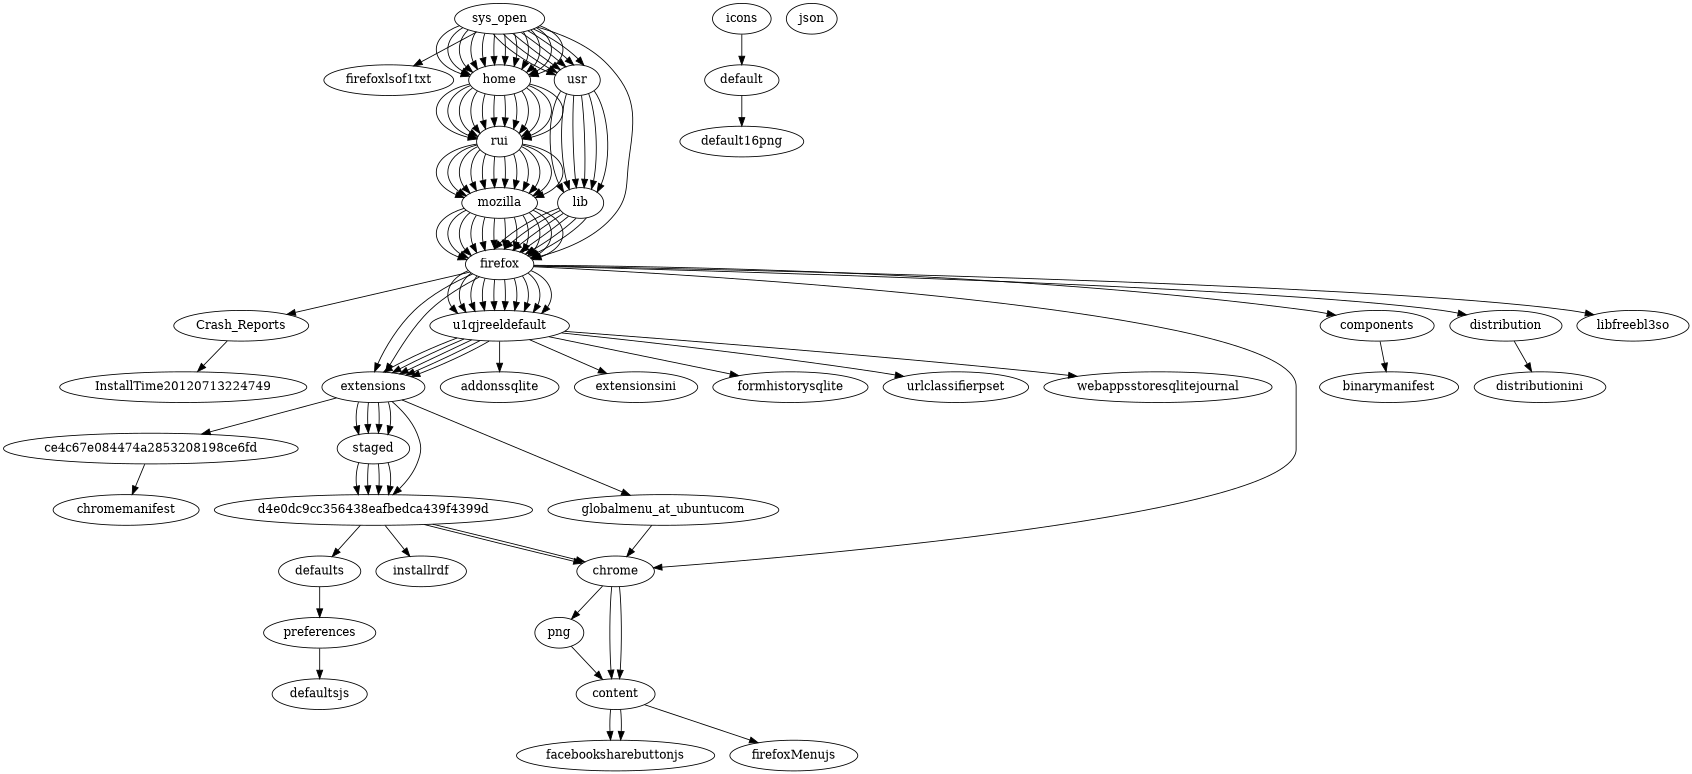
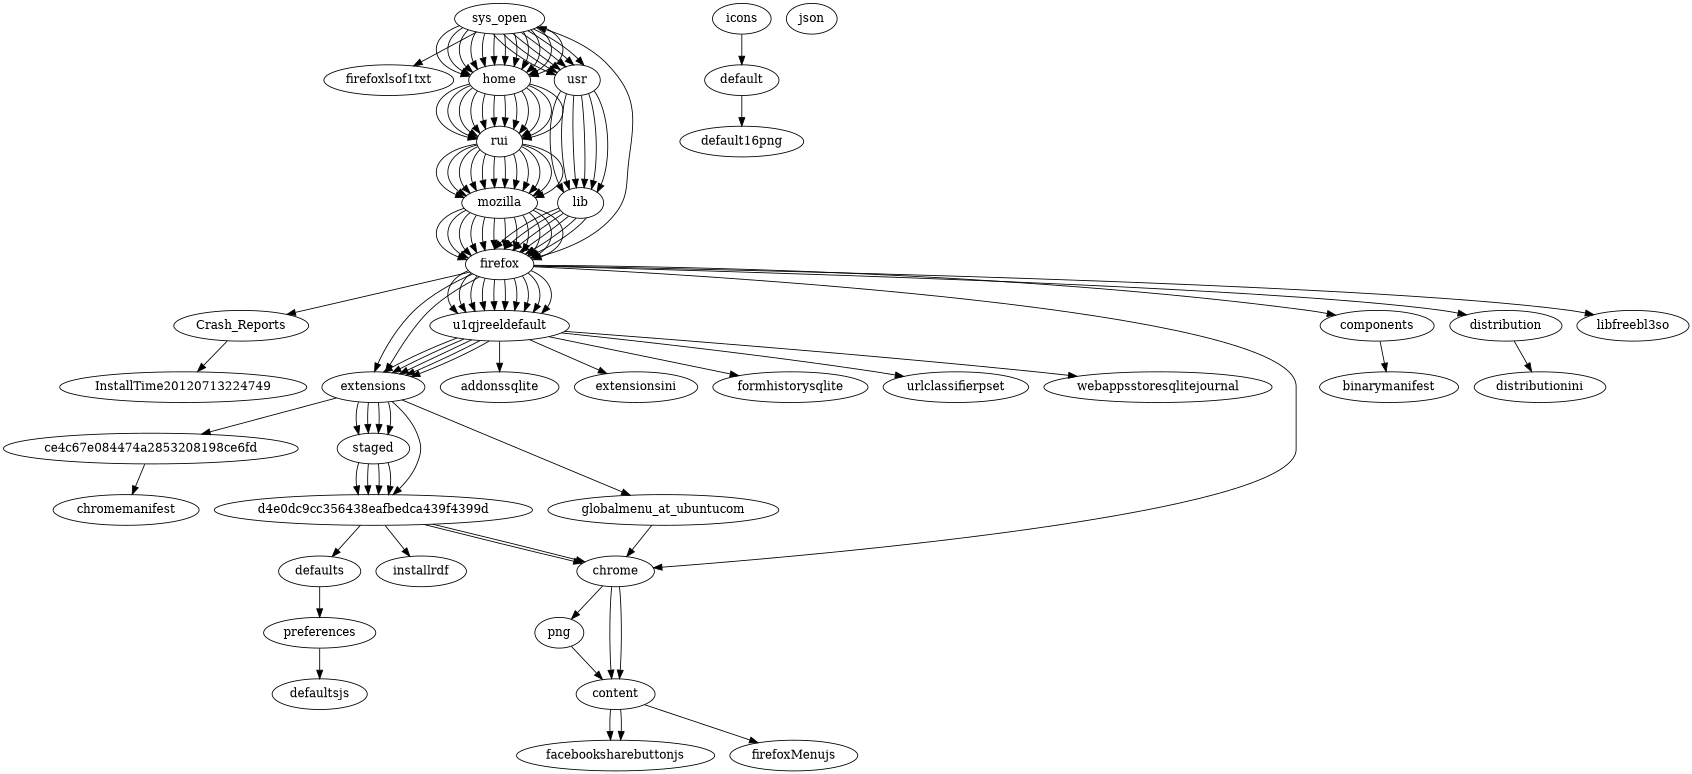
(631, 141) -> (630, 149)
